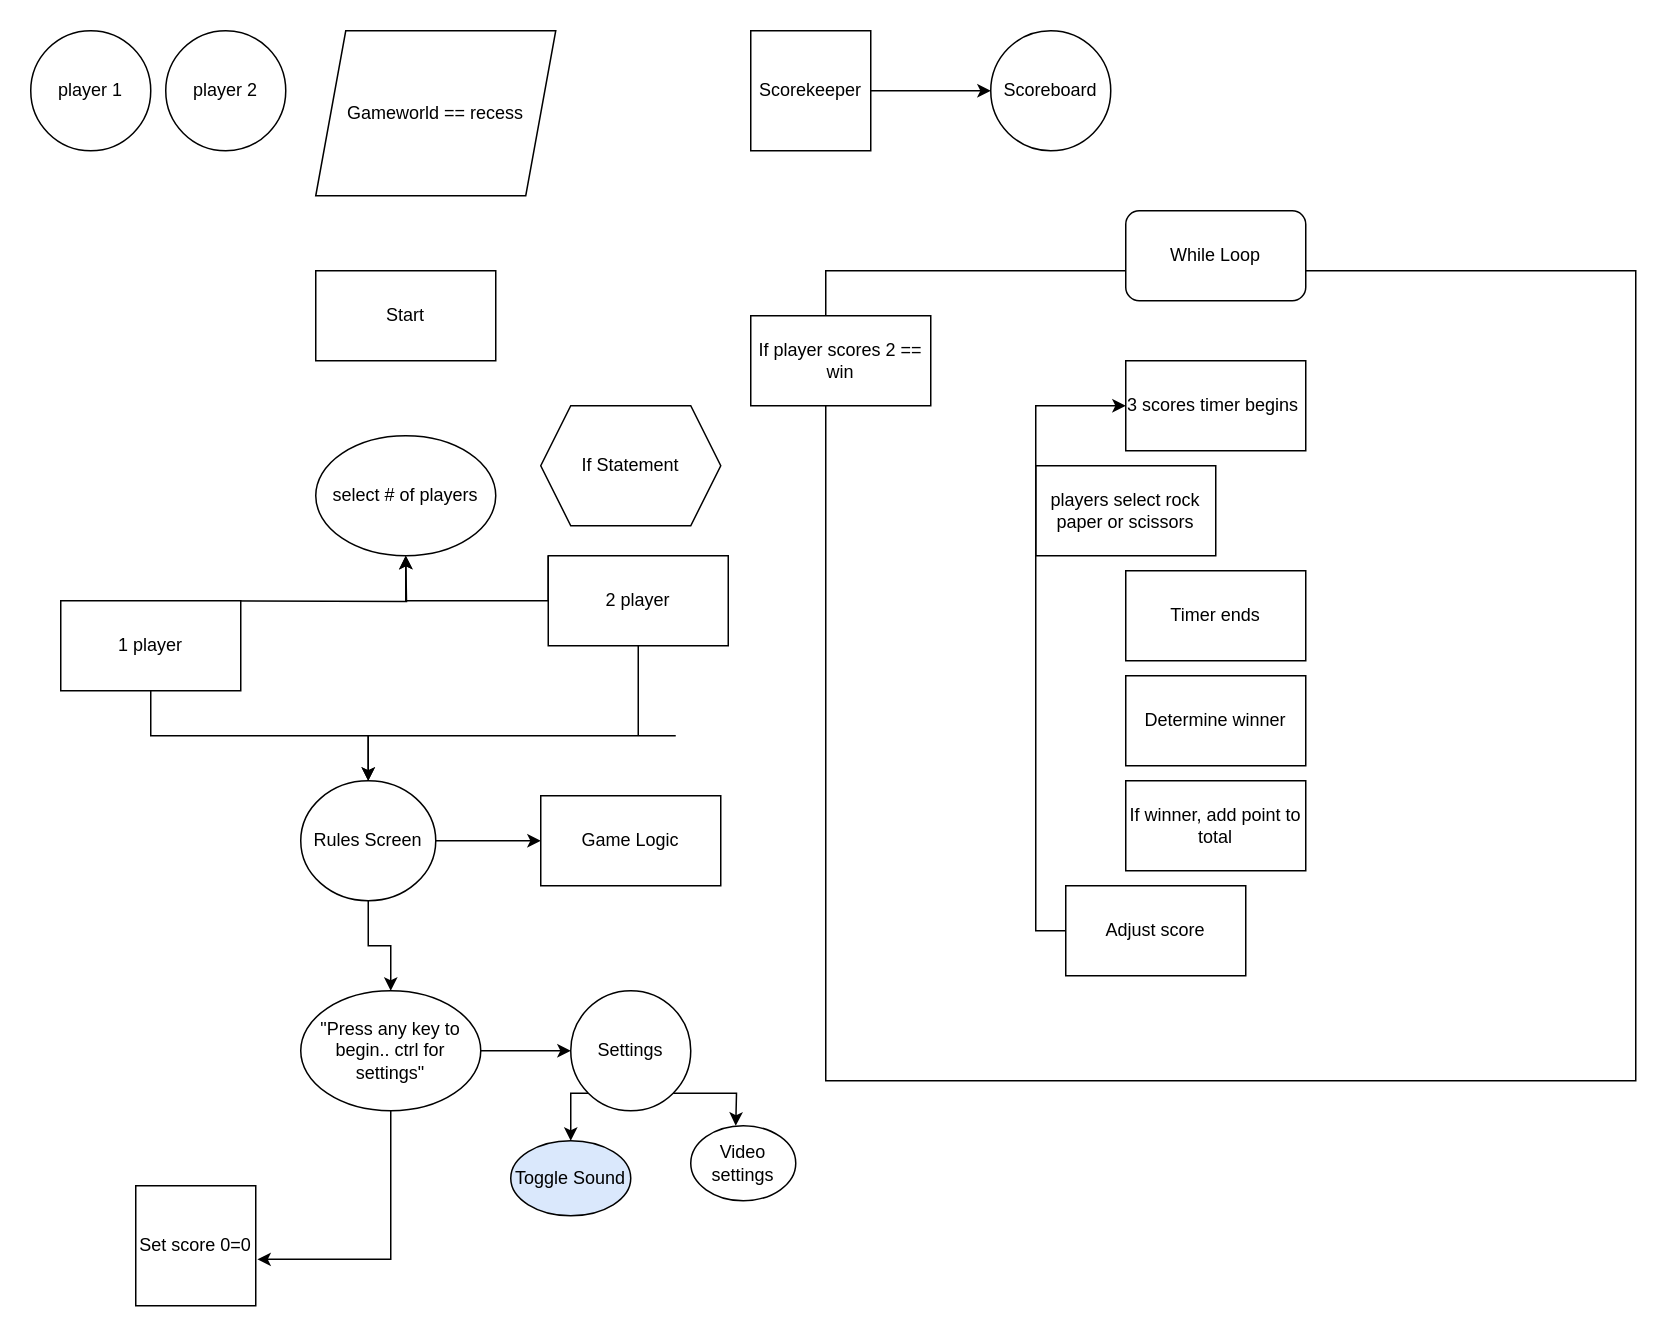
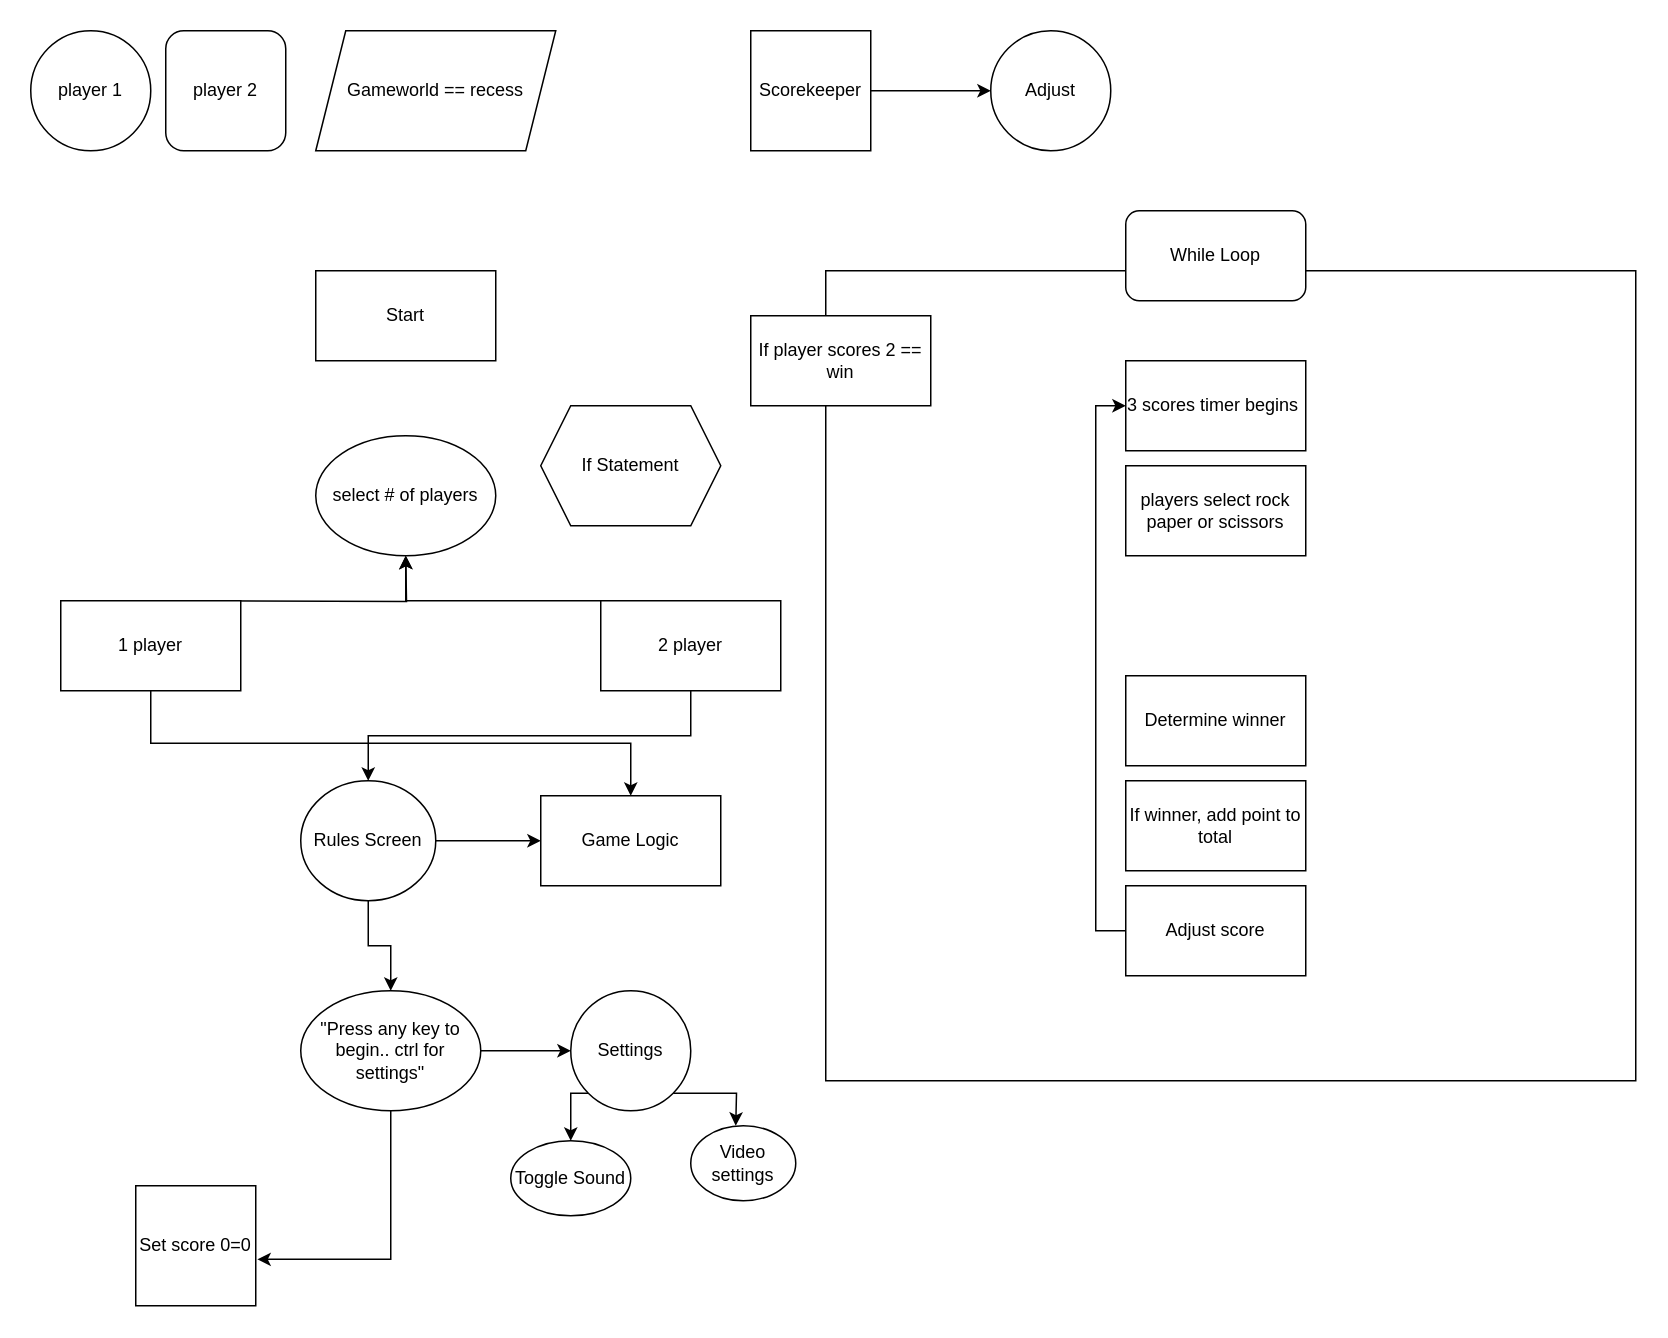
(226, 91) -> (226, 91)
(1051, 91) -> (1051, 91)
(436, 113) -> (436, 91)
(1126, 511) -> (1216, 511)
(638, 601) -> (691, 646)
(1216, 616) -> none
(257, 736) -> (407, 743)
(1156, 931) -> (1216, 931)
(571, 1178) -> (571, 1178)
